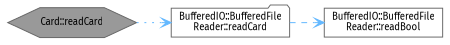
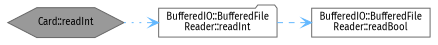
(72, 23) -> (66, 23)
(230, 23) -> (218, 23)
